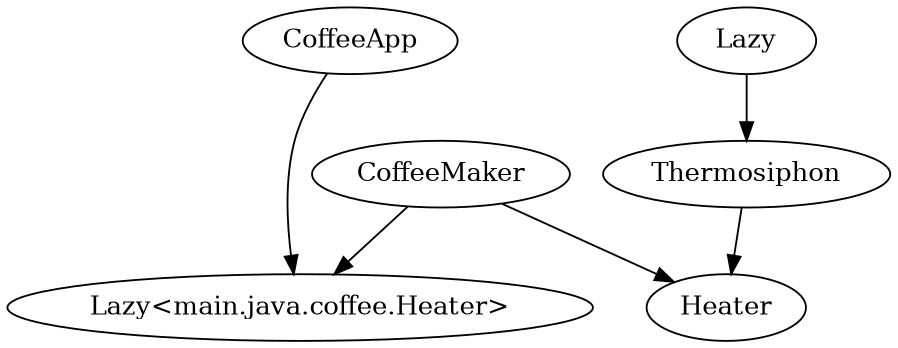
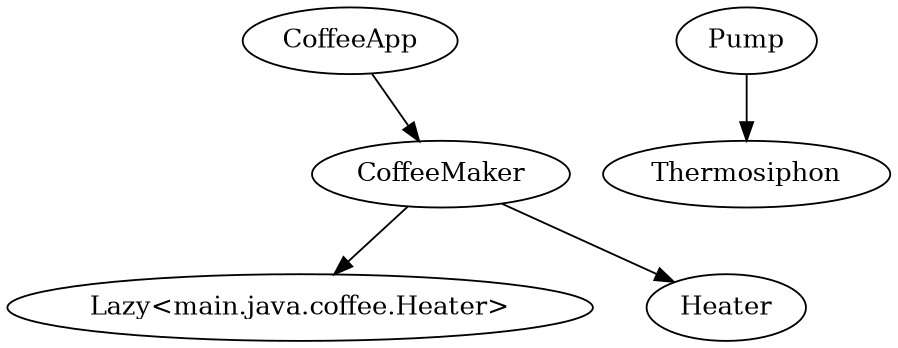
(747, 41) -> (747, 41)
(291, 161) -> (390, 100)
(738, 232) -> none
